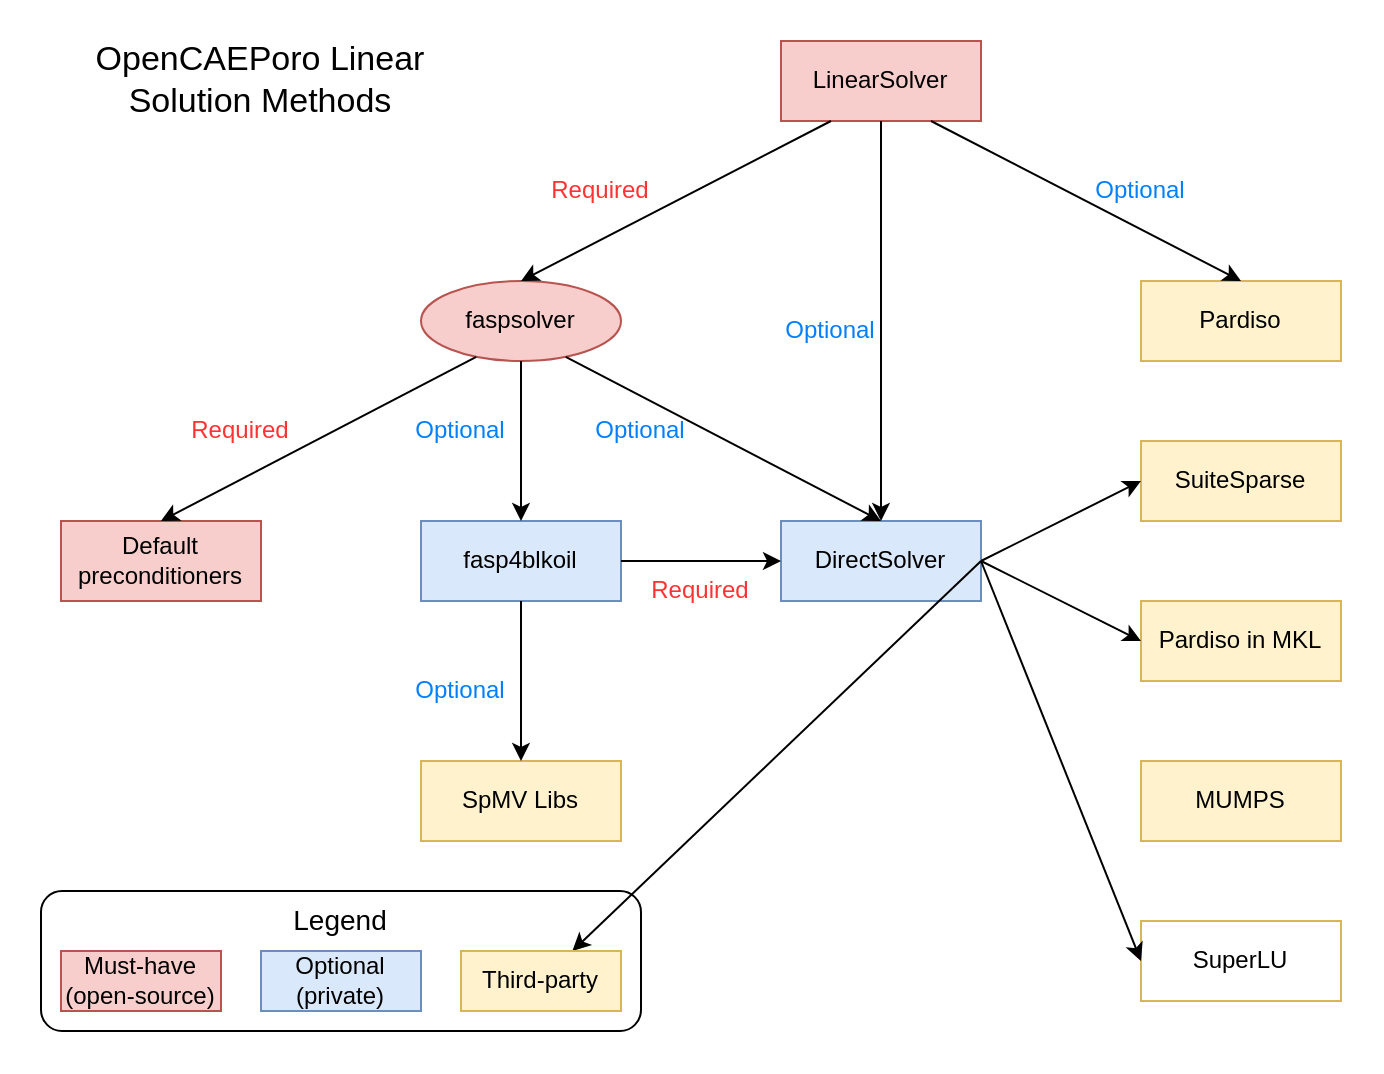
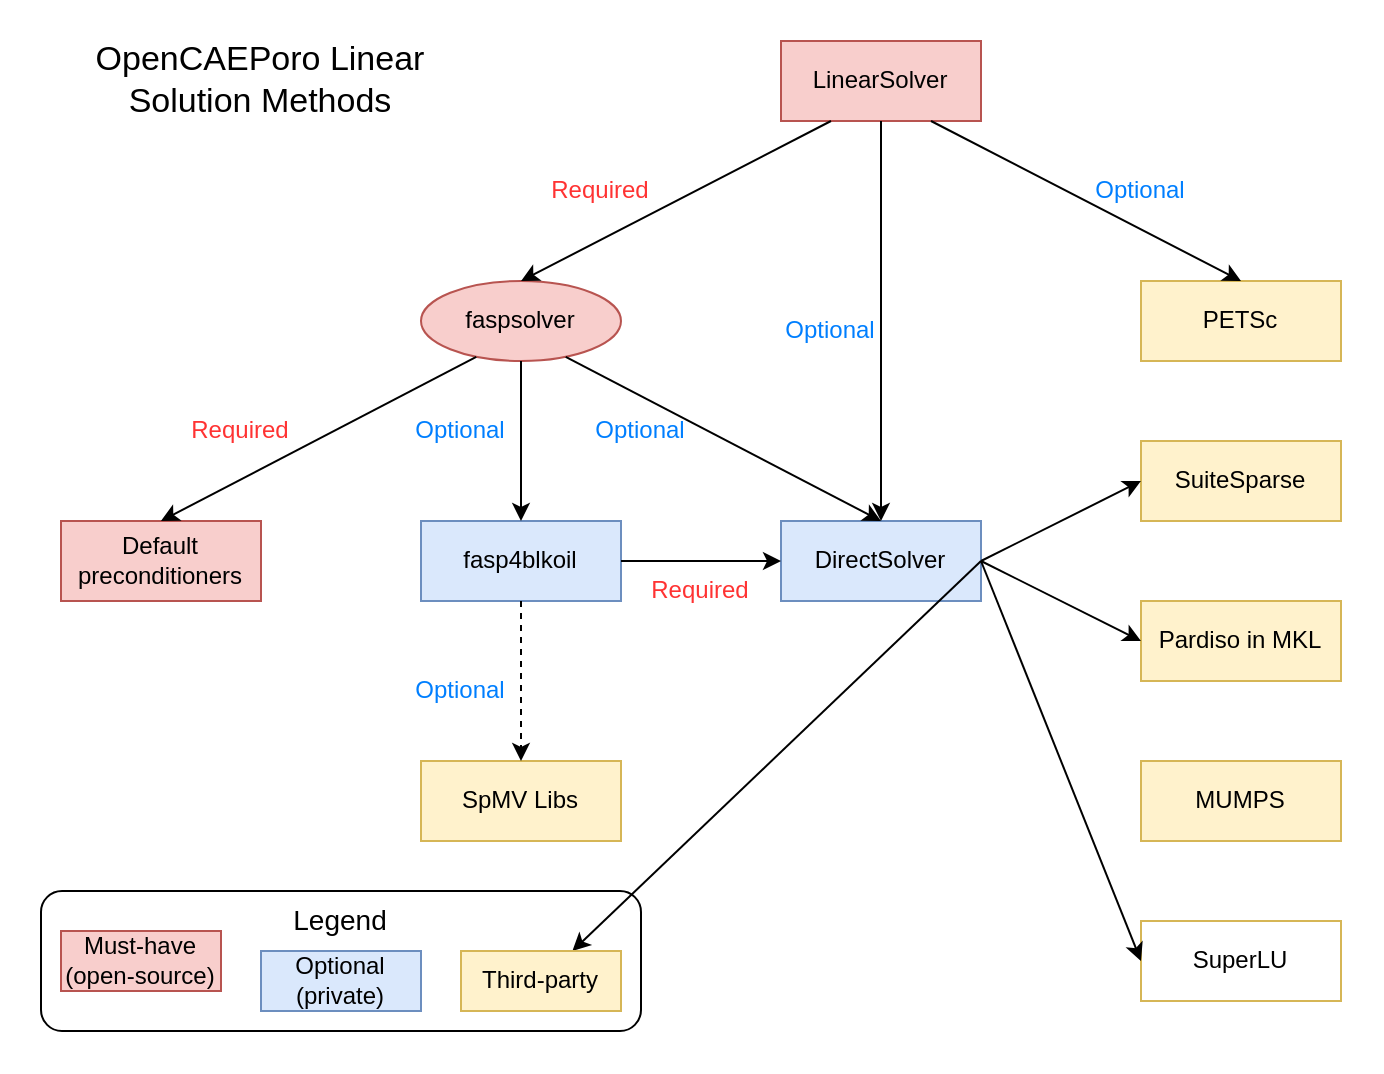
(1241, 321) -> (1241, 321)
(521, 674) -> (521, 674)
(141, 981) -> (141, 961)
